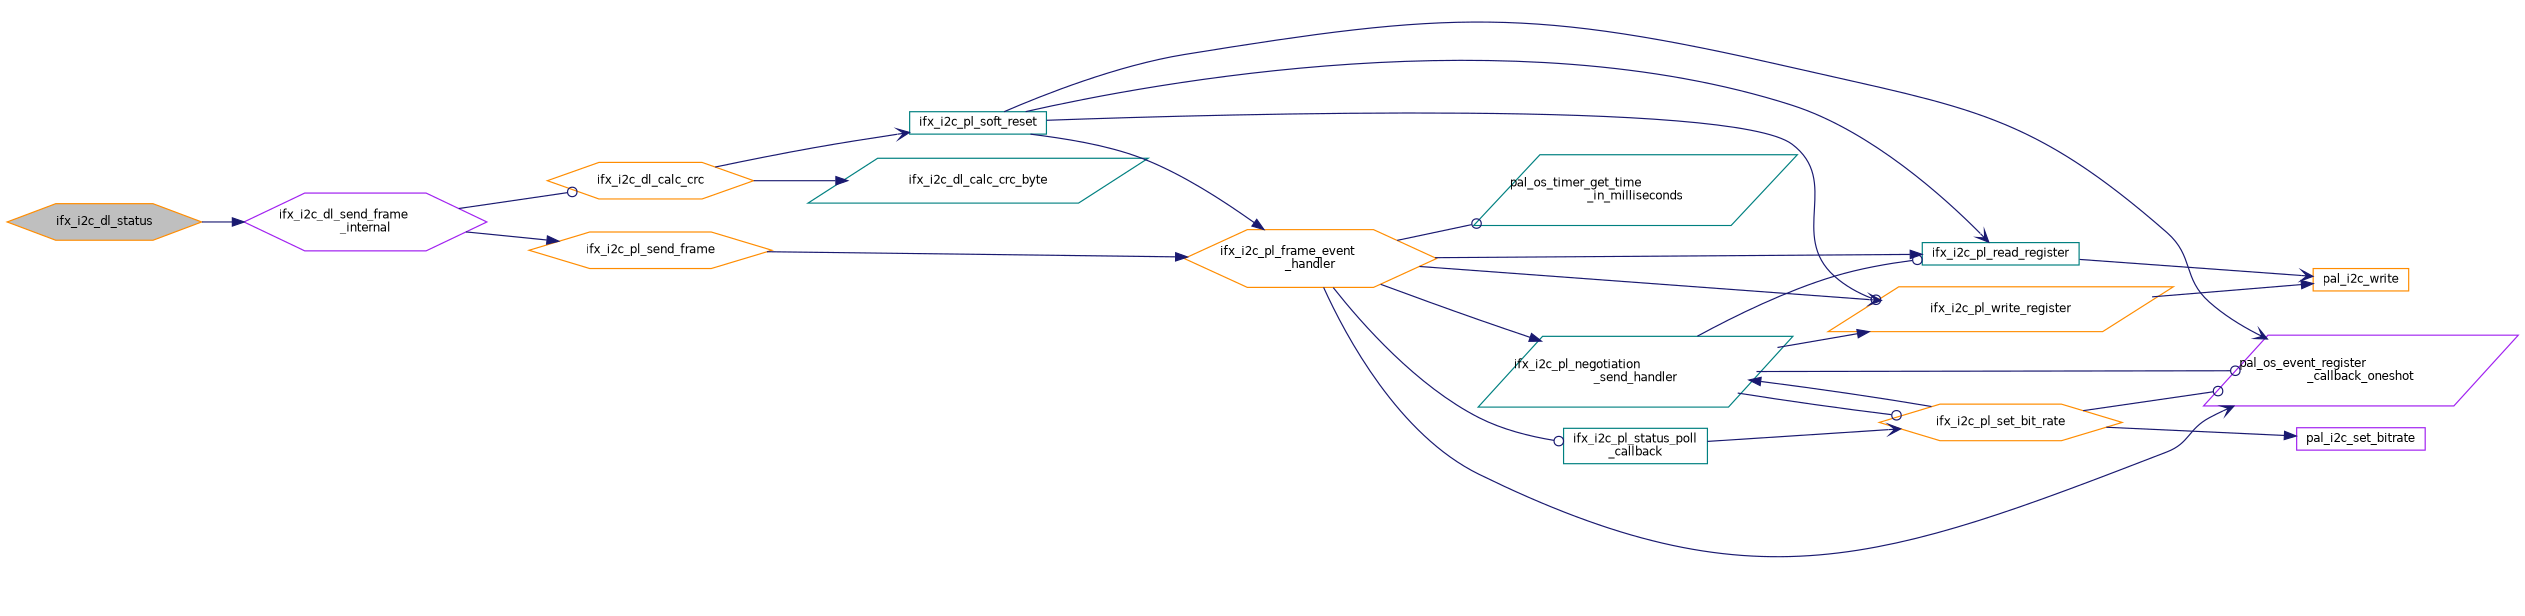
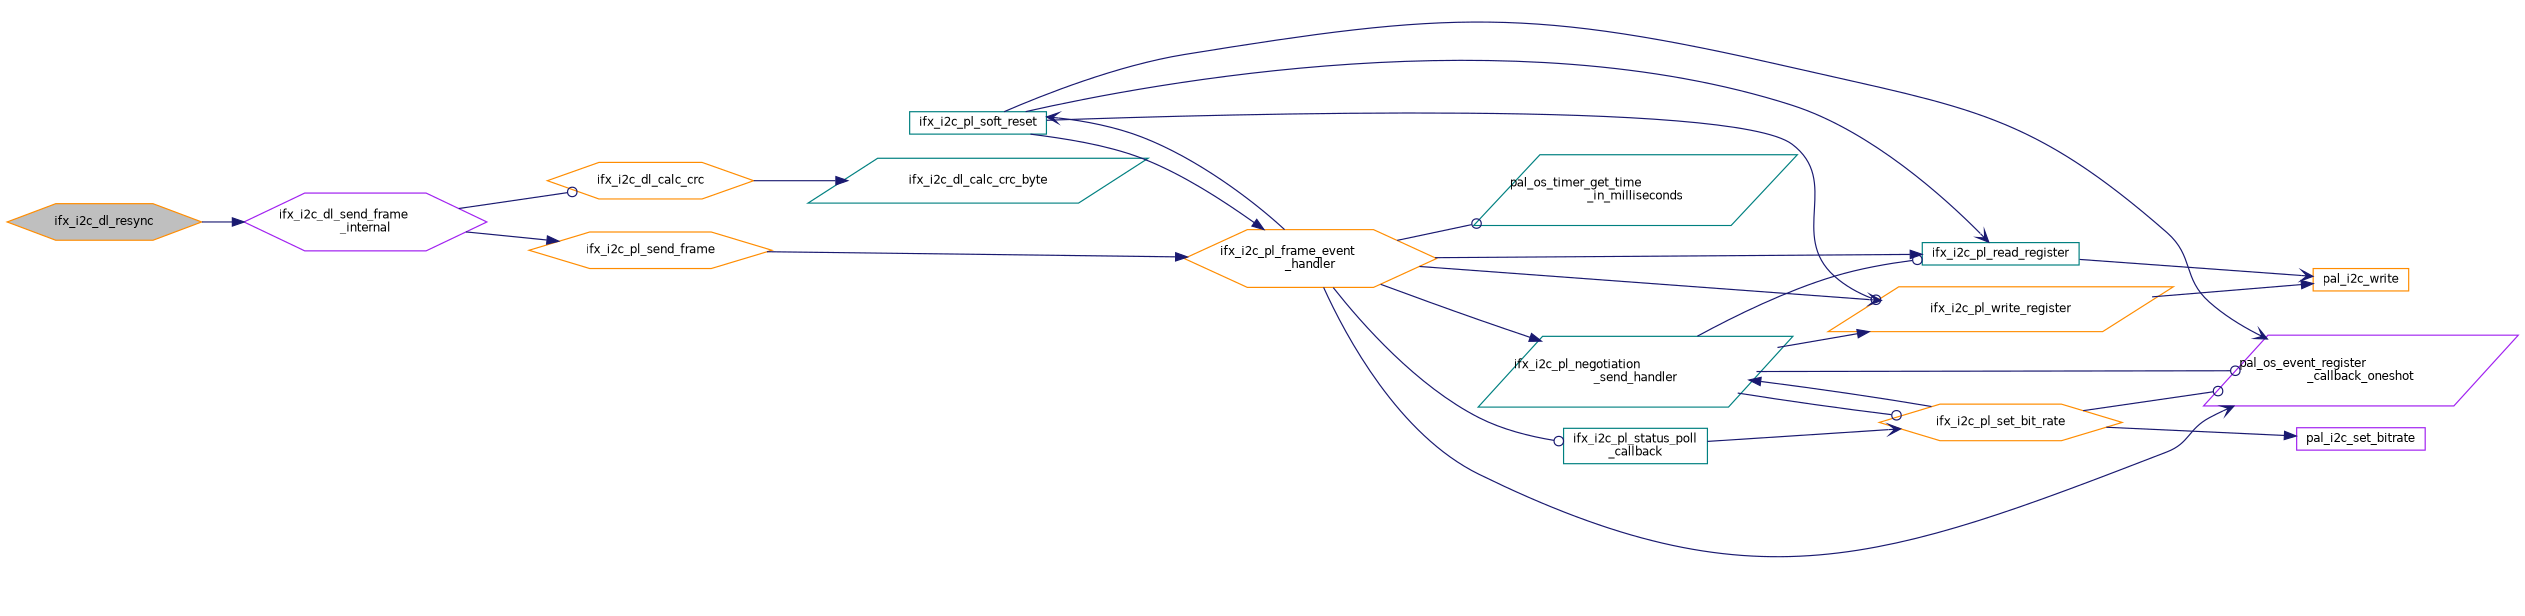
(806, 149) -> (1180, 155)
(104, 222) -> (104, 222)
